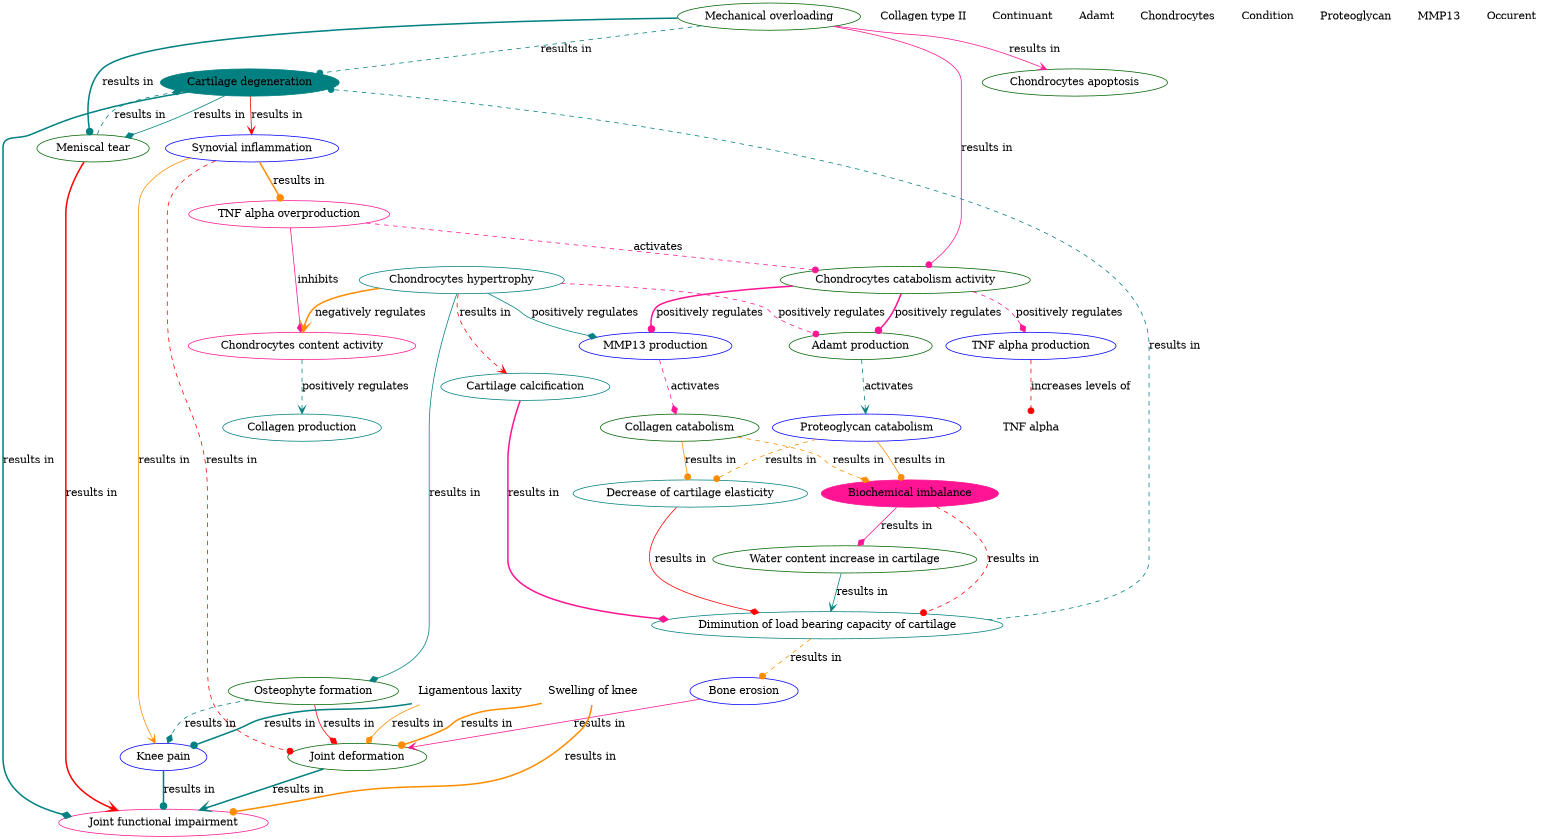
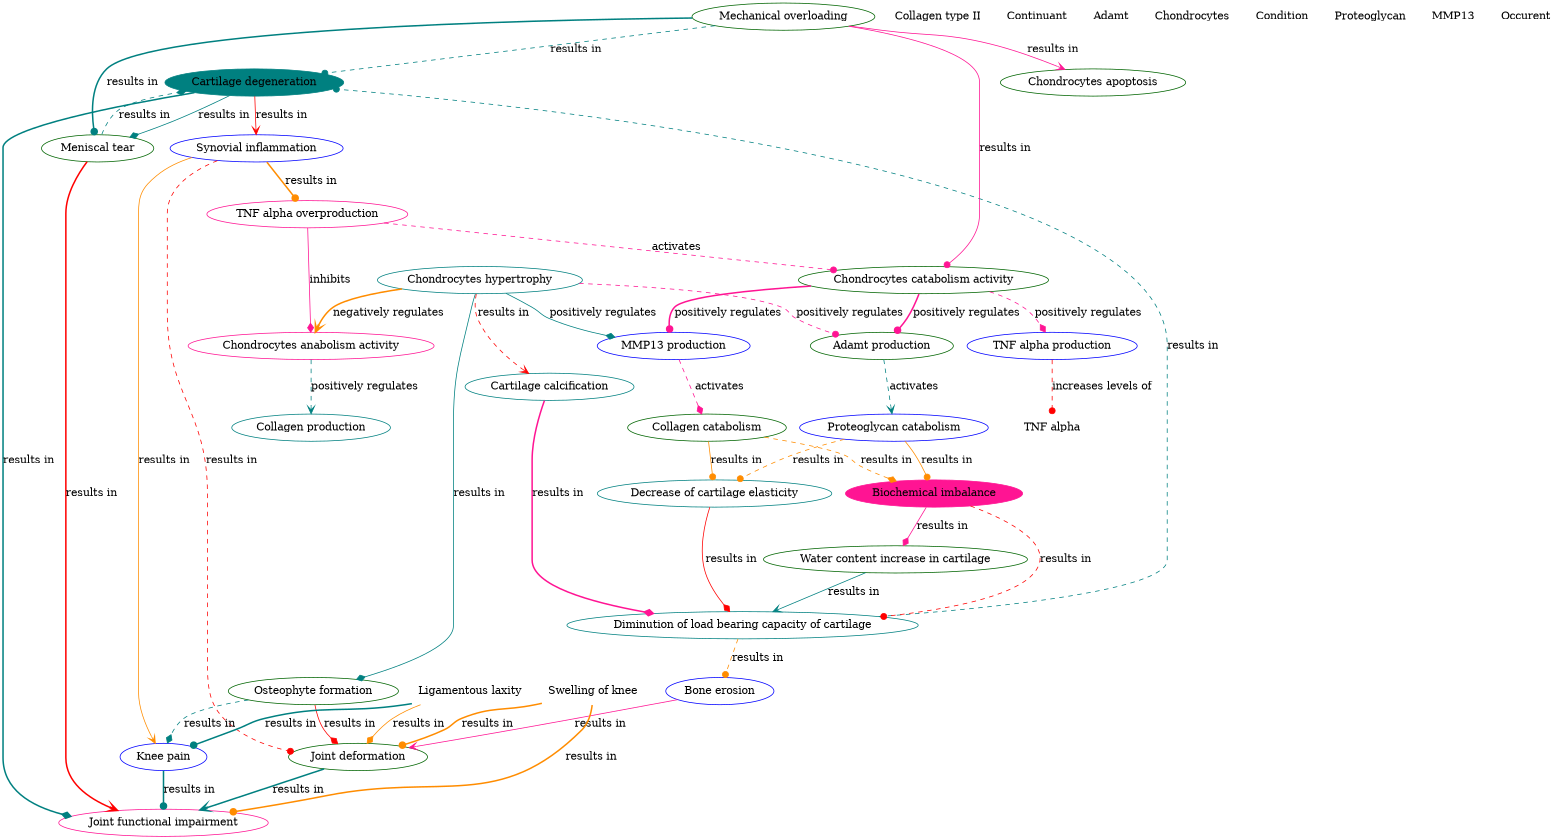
(302, 346) -> (311, 346)
